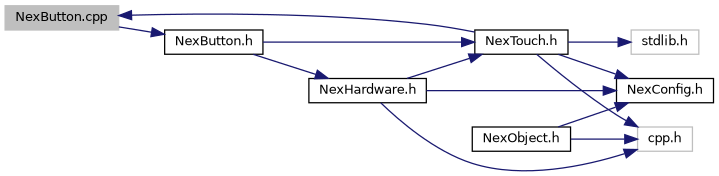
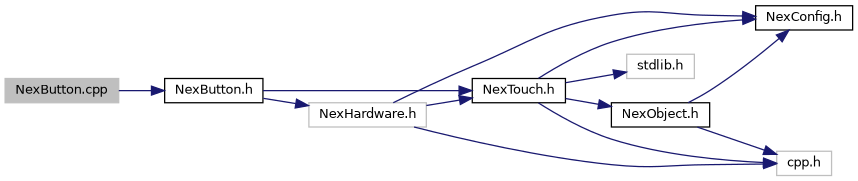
(304, 16) -> (582, 101)
(368, 91) -> (368, 115)
